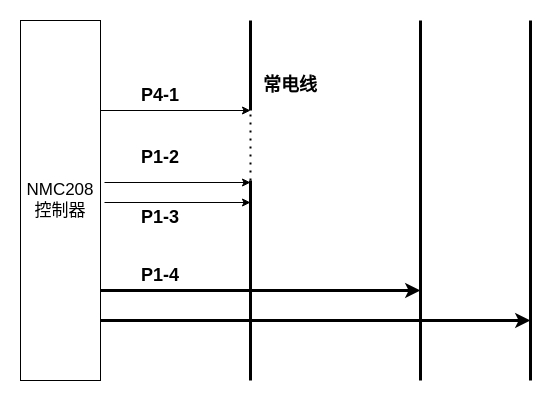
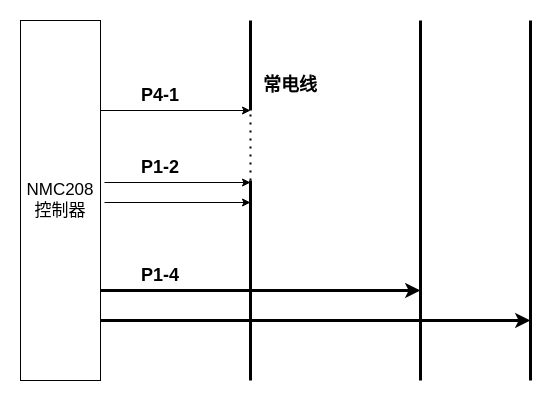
(161, 158) -> (161, 168)
(161, 218) -> none
